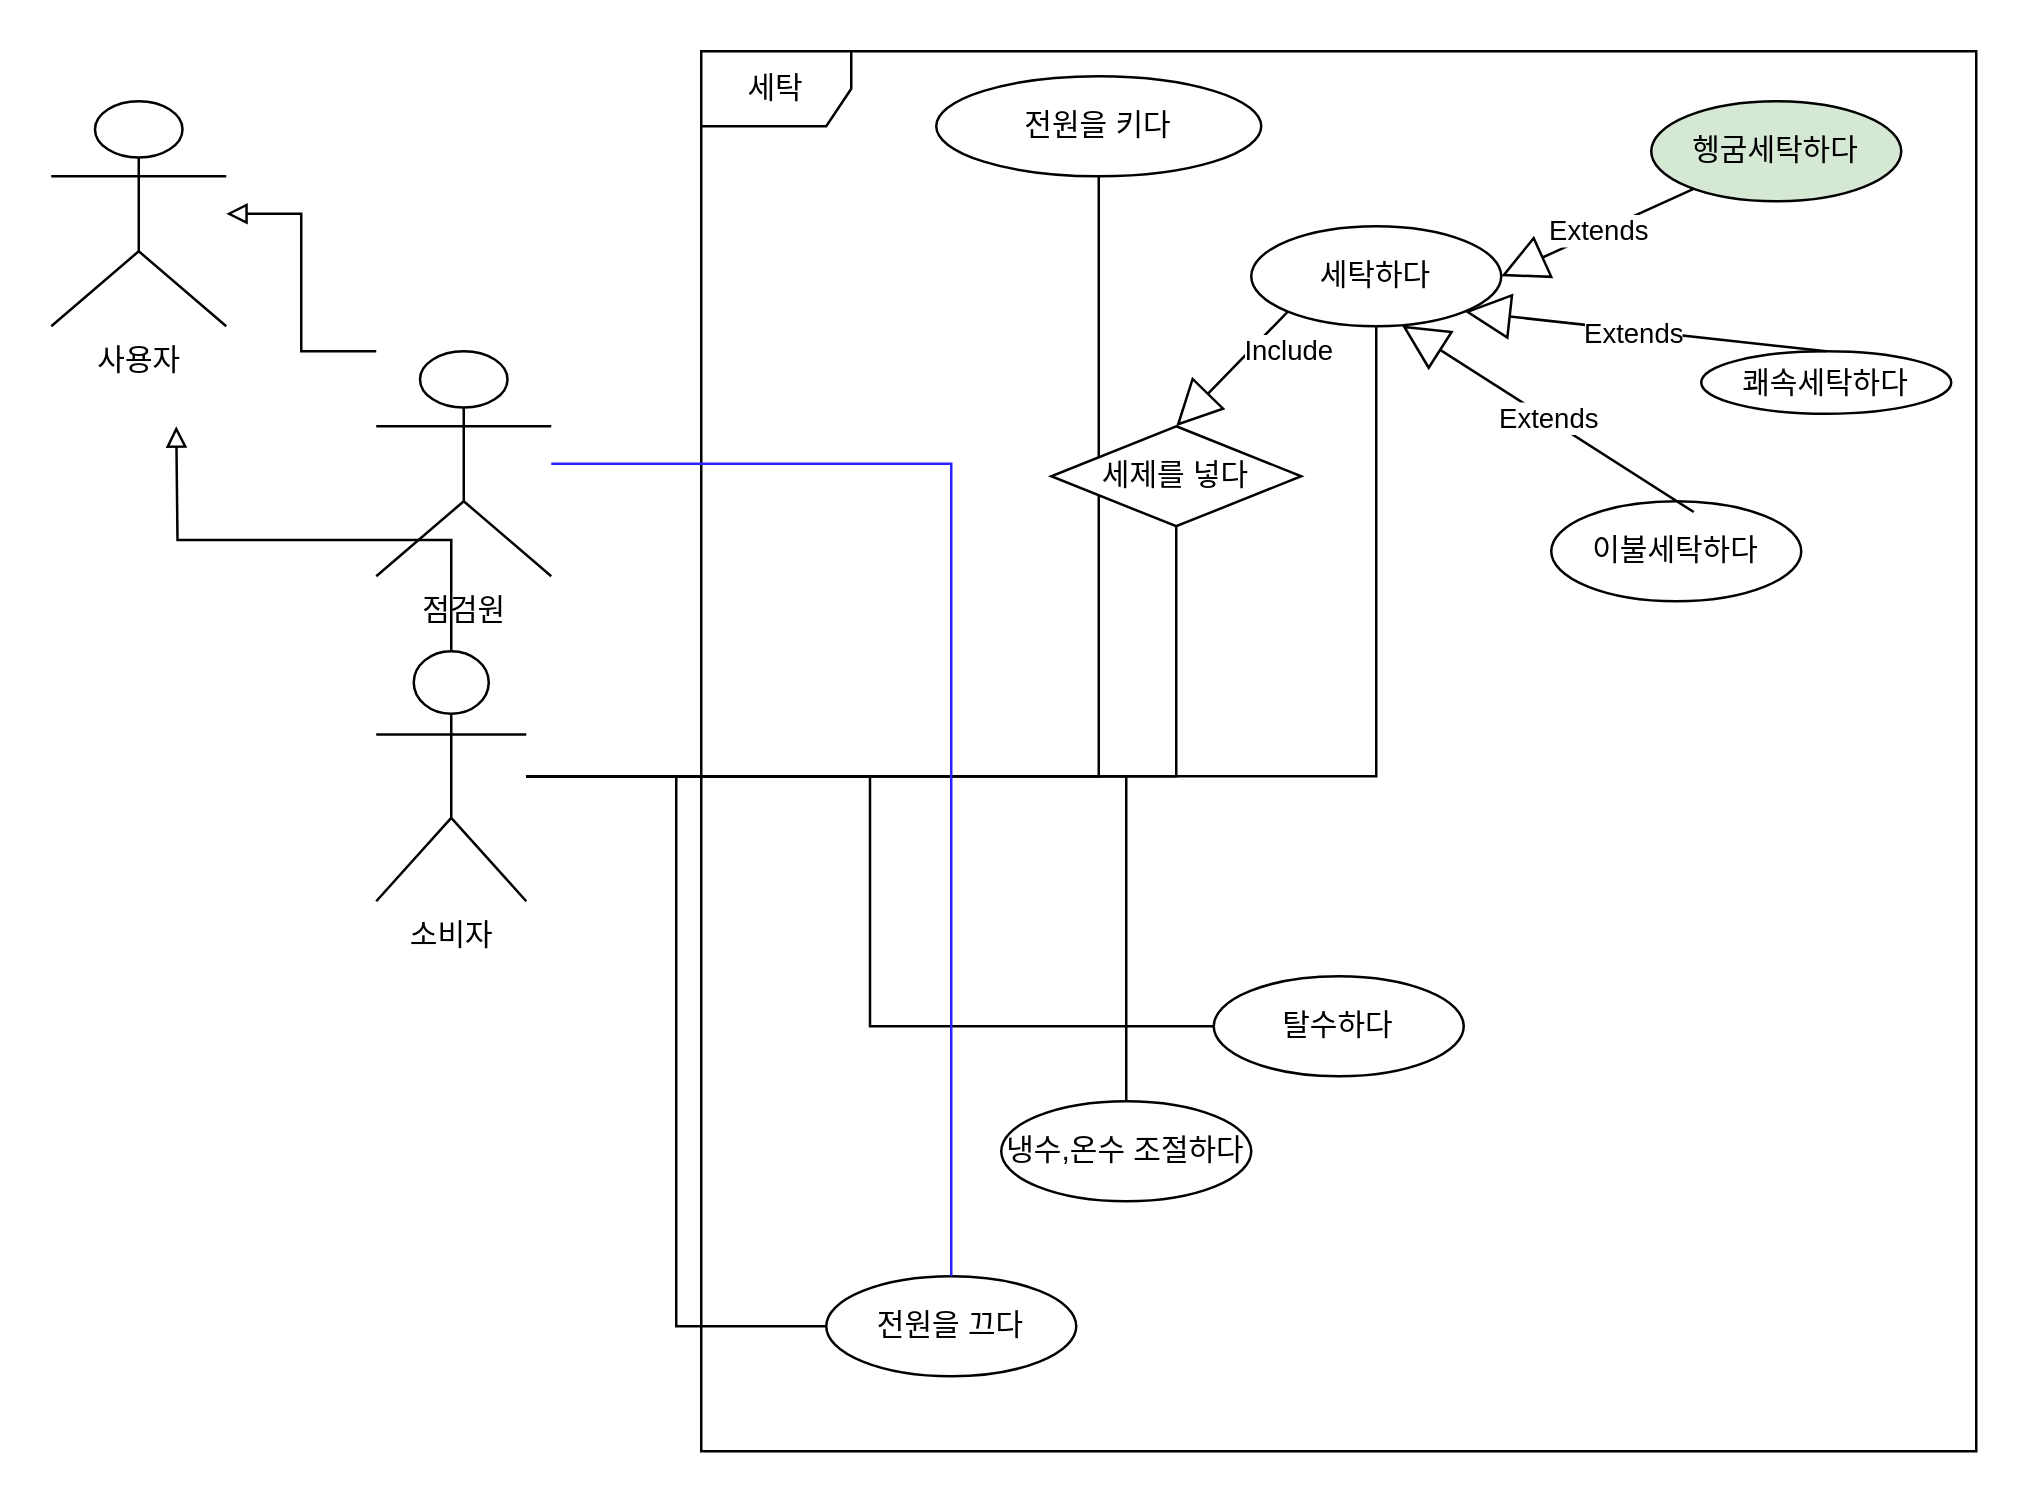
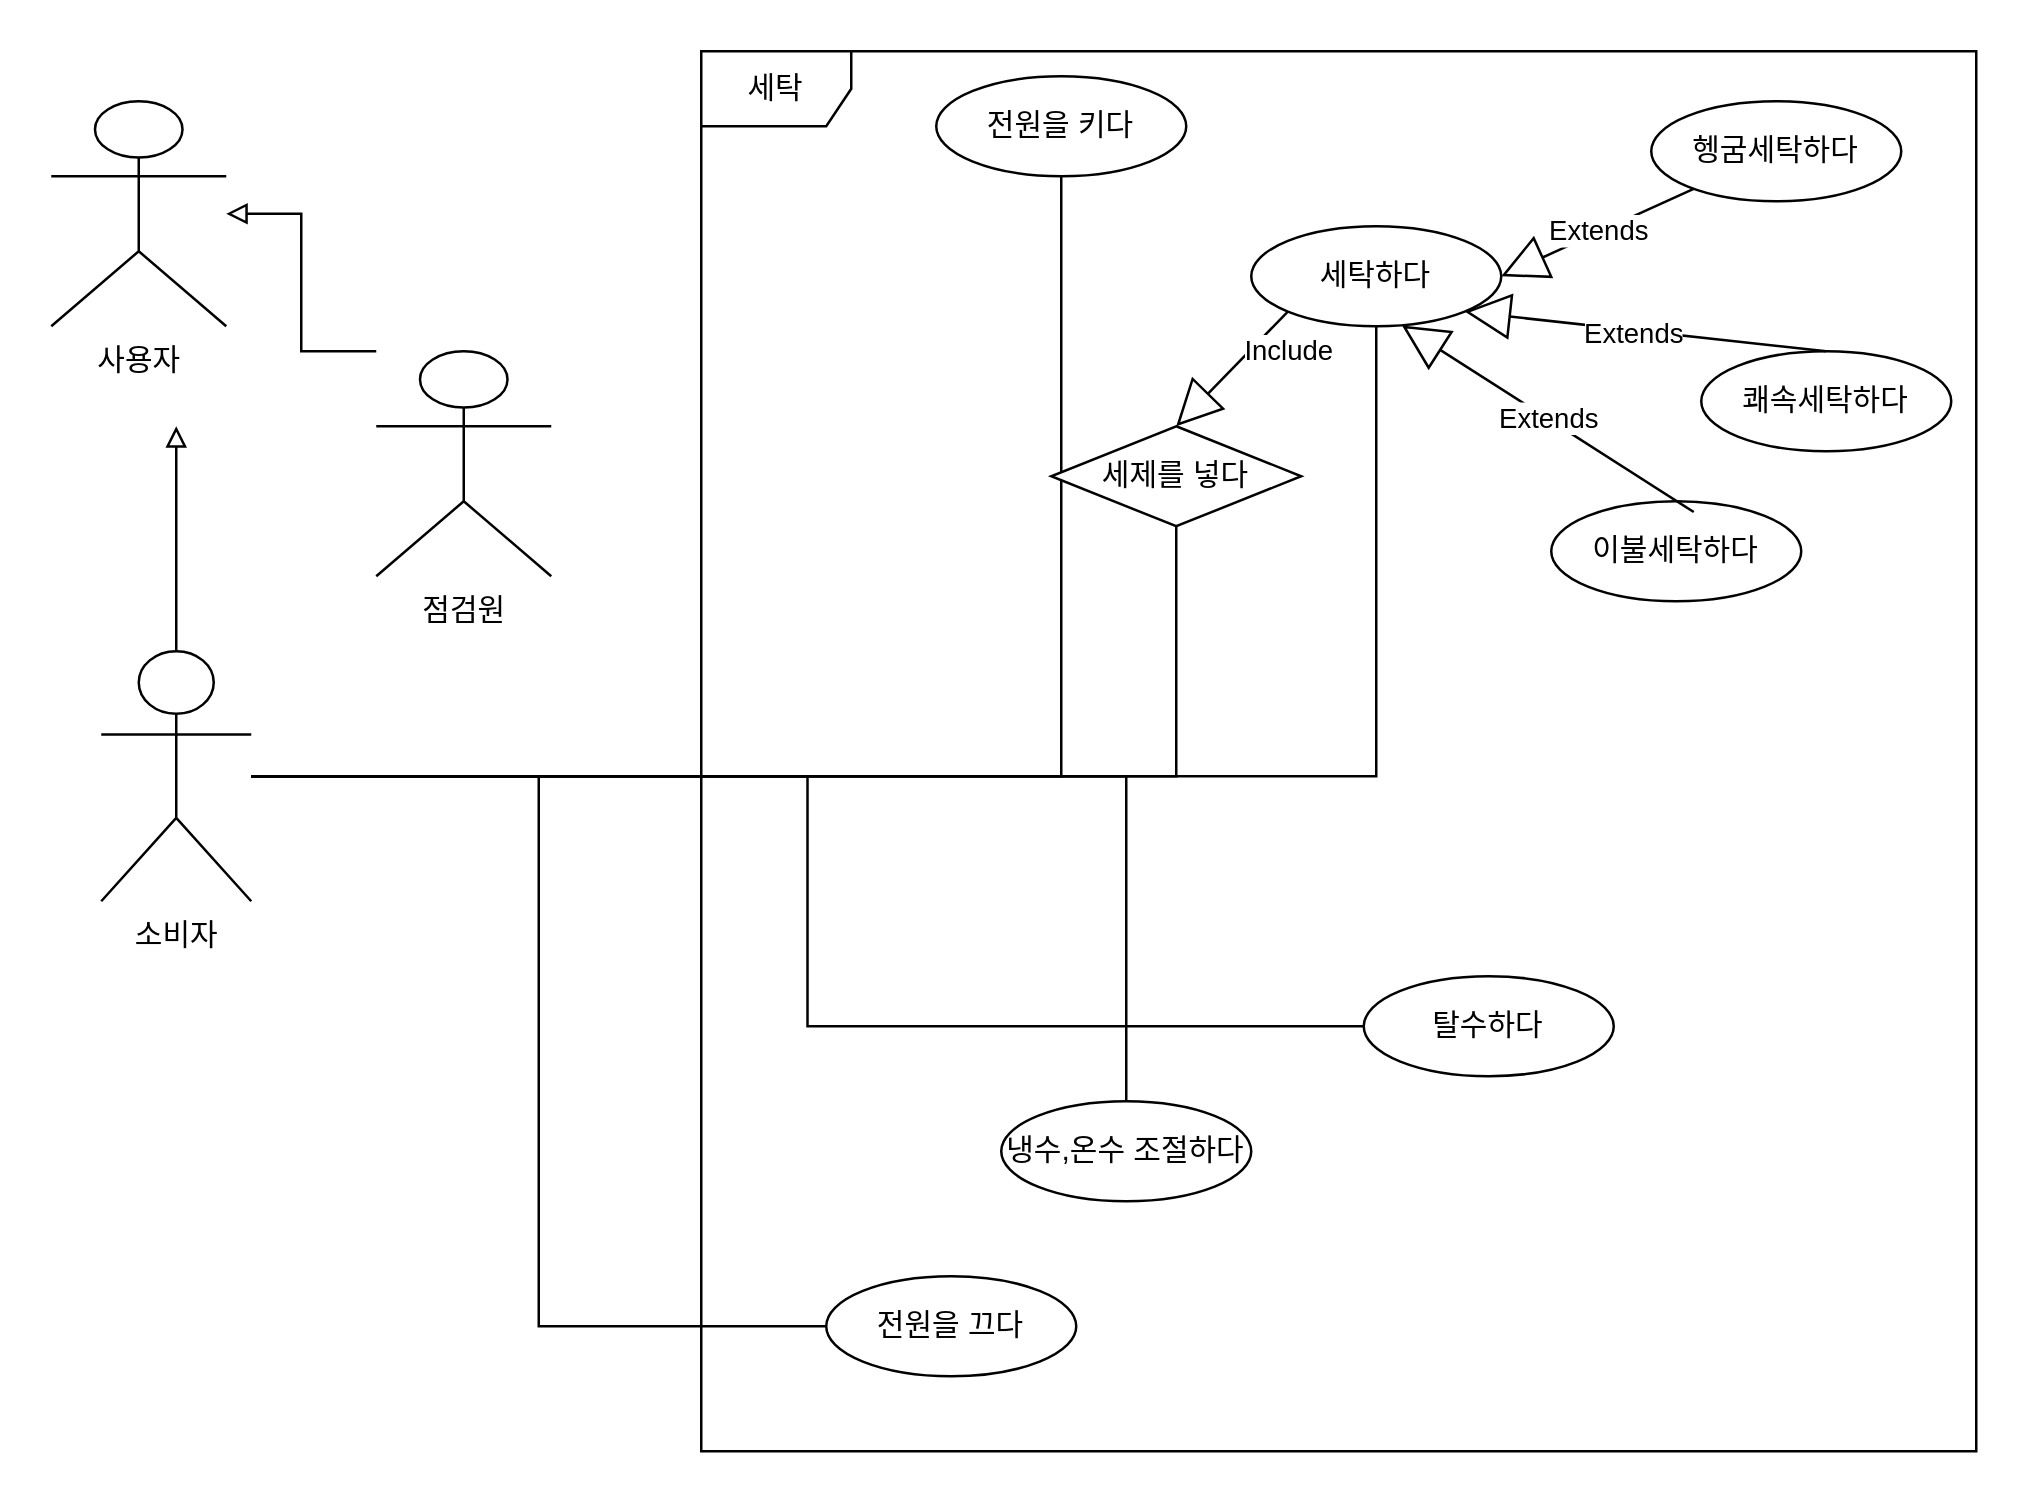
(1099, 126) -> (1061, 126)
(1776, 151) -> (1776, 151)
(1826, 383) -> (1826, 401)
(951, 495) -> none
(451, 776) -> (176, 776)
(1339, 1026) -> (1489, 1026)
